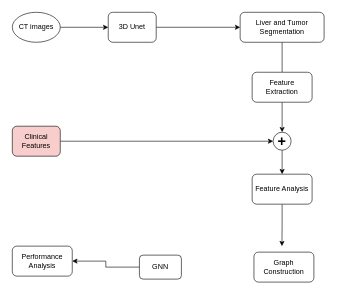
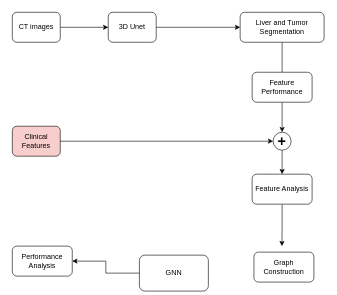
(36, 27) -> (36, 27)
(282, 87) -> (282, 87)
(161, 267) -> (174, 273)
